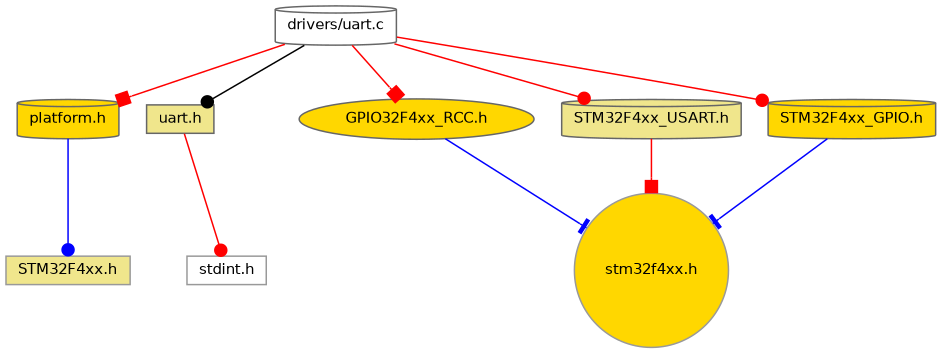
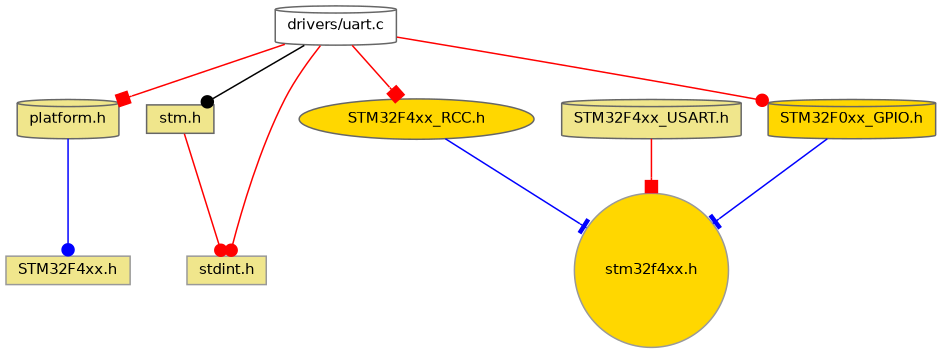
(486, 70) -> (266, 140)
(68, 119) -> (68, 119)
(180, 119) -> (180, 119)
(417, 119) -> (417, 119)
(852, 119) -> (852, 119)
(227, 270) -> (227, 270)
